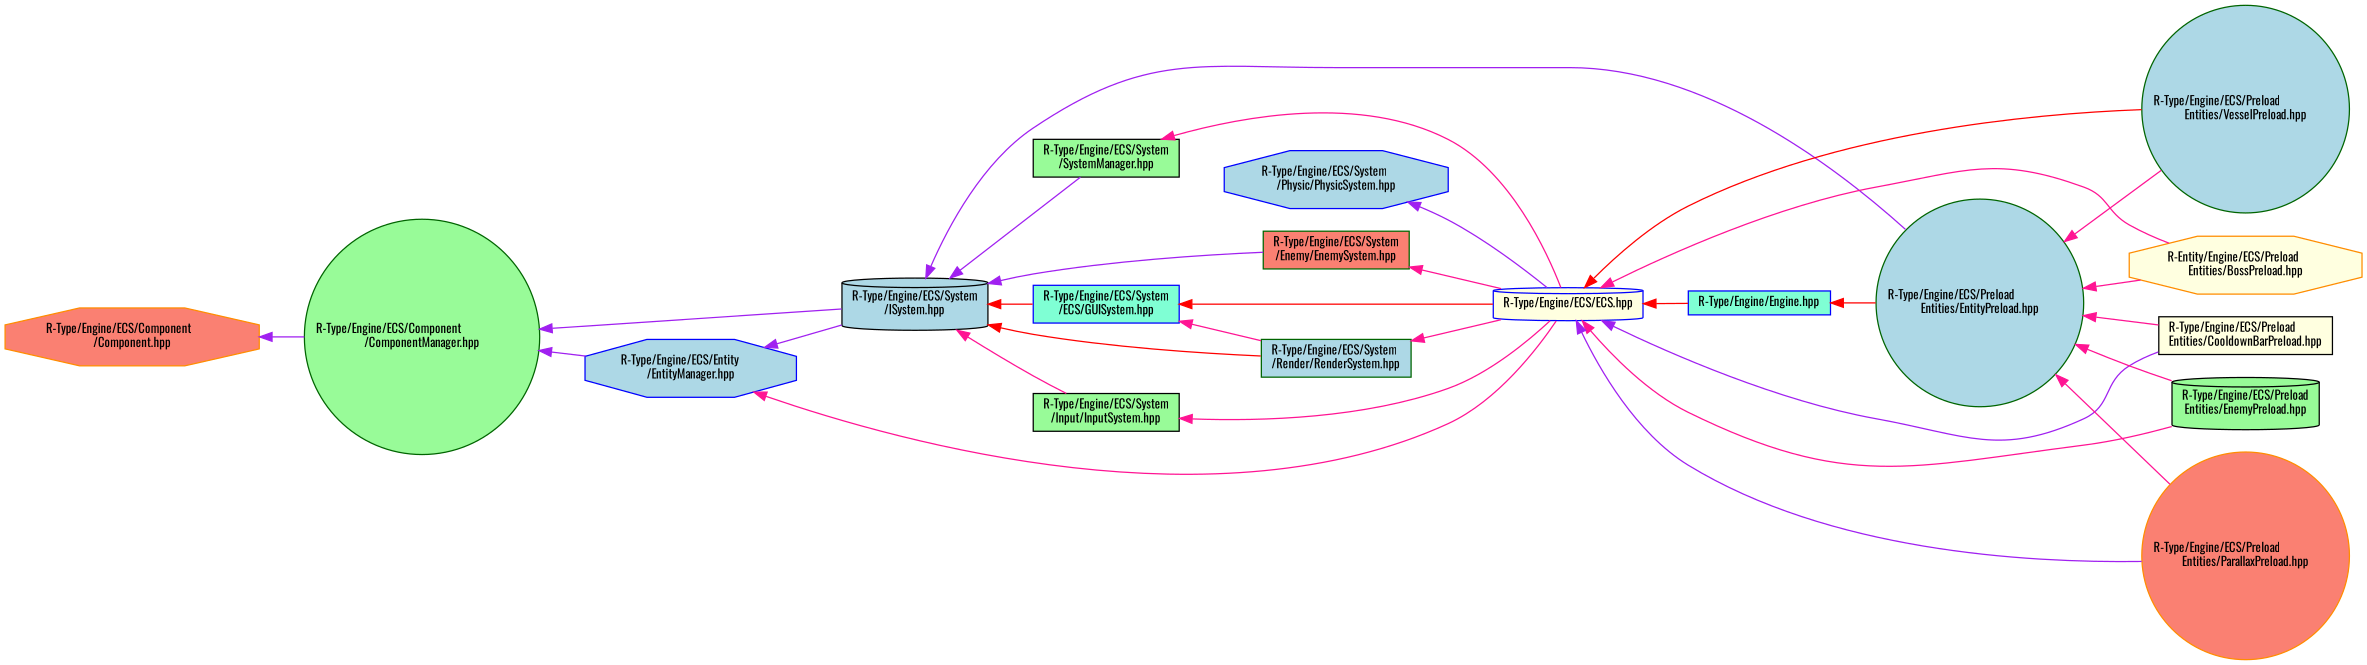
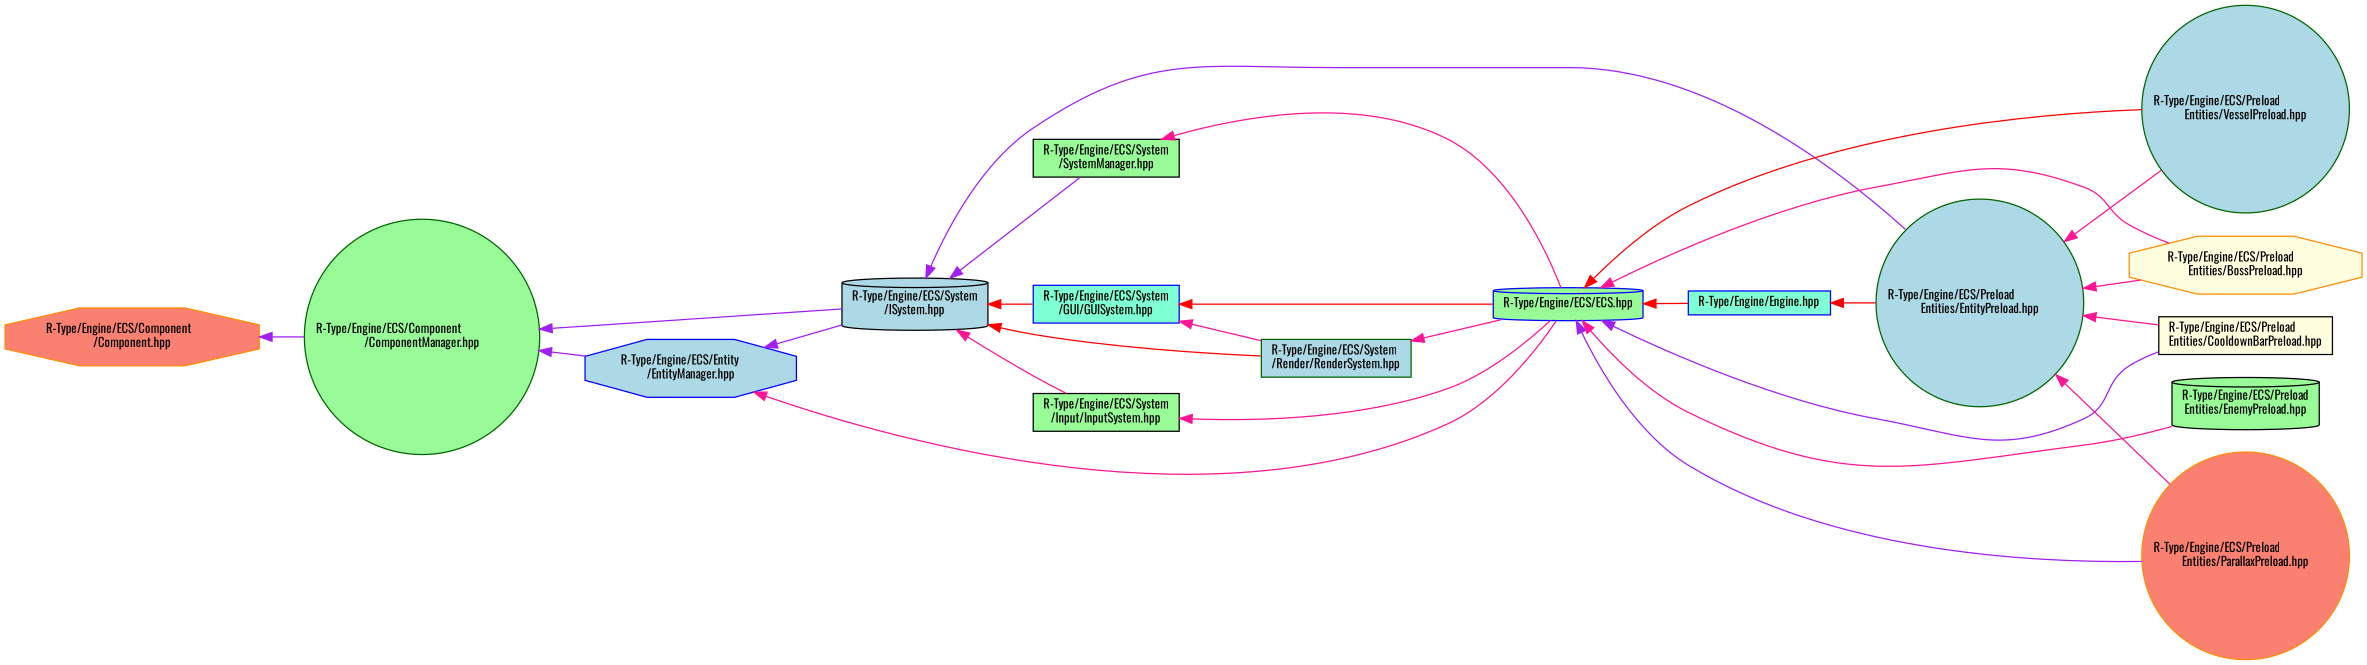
(1336, 180) -> none
(1336, 250) -> none
(2246, 265) -> (2246, 265)
(1106, 304) -> (1106, 304)
(1568, 304) -> (1568, 304)
(2121, 363) -> none
